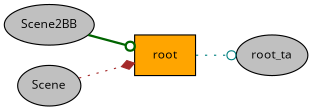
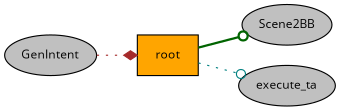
(107, 40) -> (219, 42)
(272, 55) -> (287, 86)
(49, 86) -> (51, 55)
